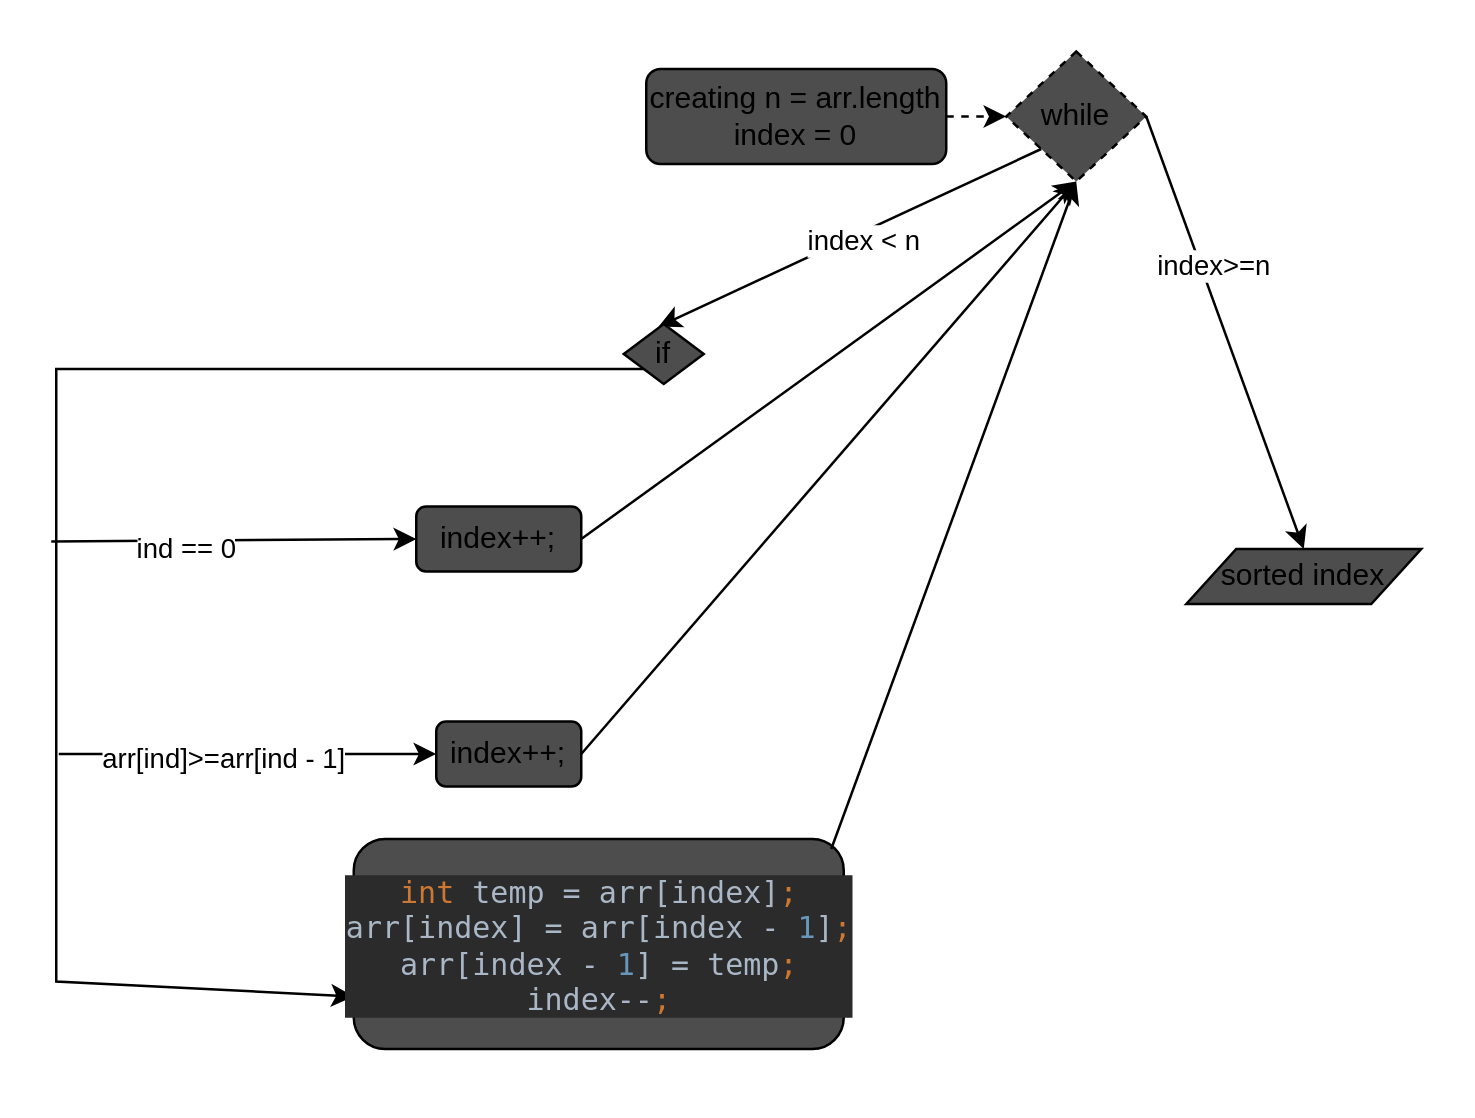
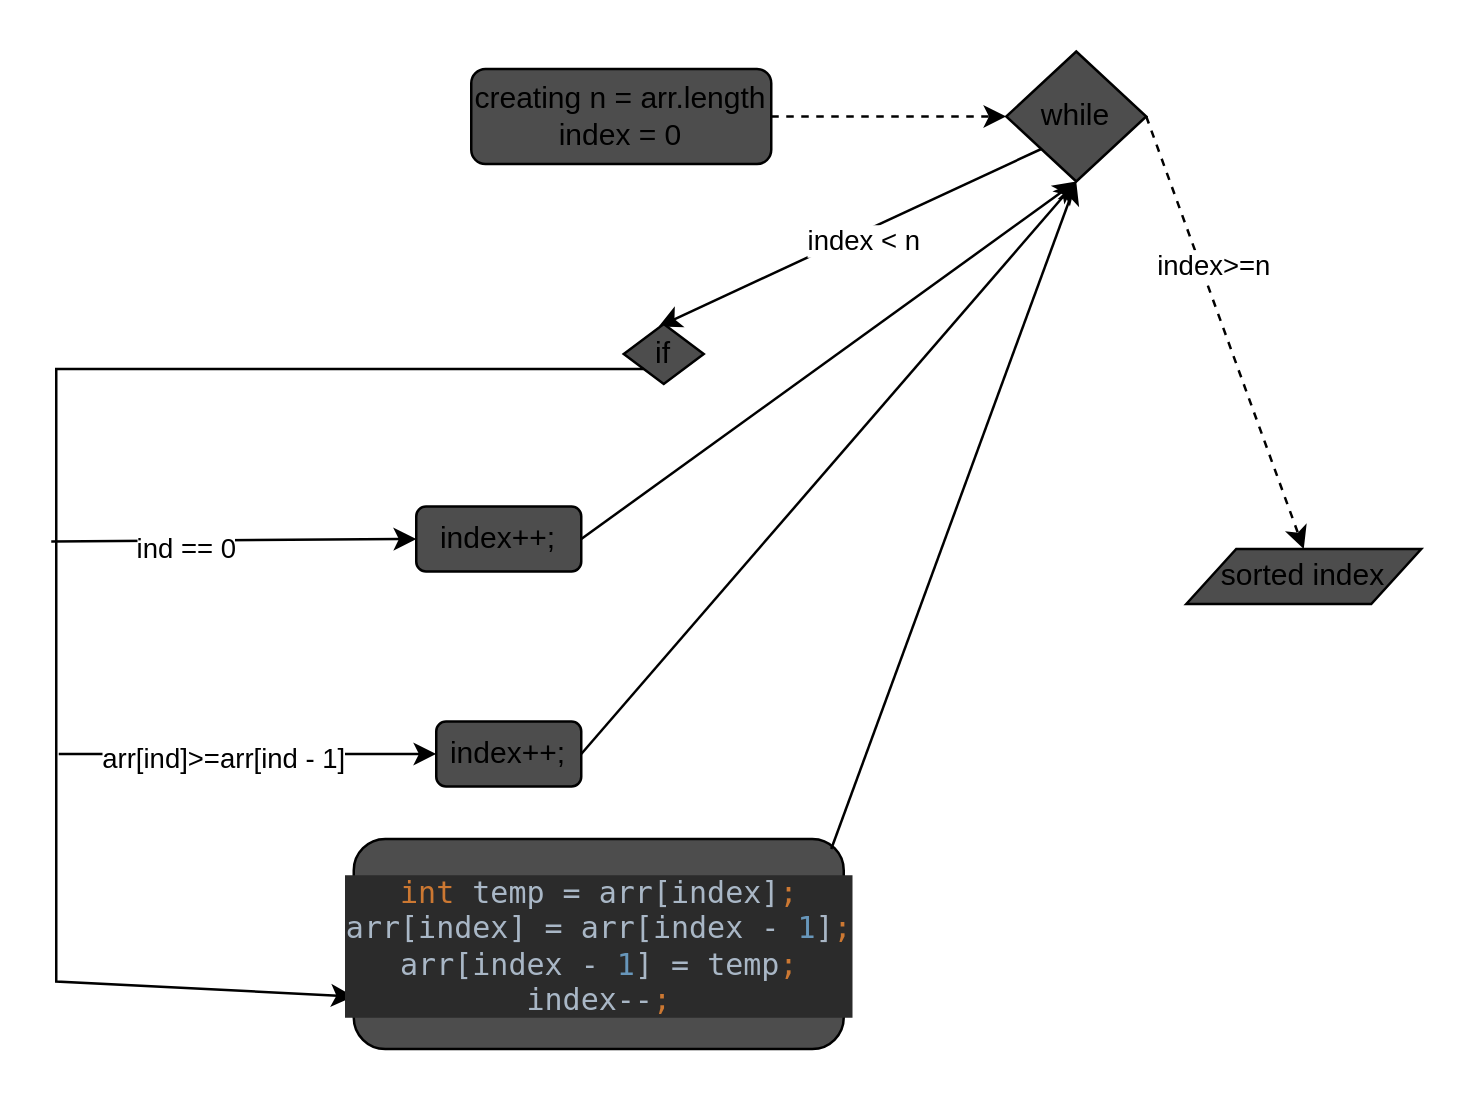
(796, 116) -> (621, 116)
(1076, 116) -> (1076, 116)
(1251, 403) -> (1251, 403)
